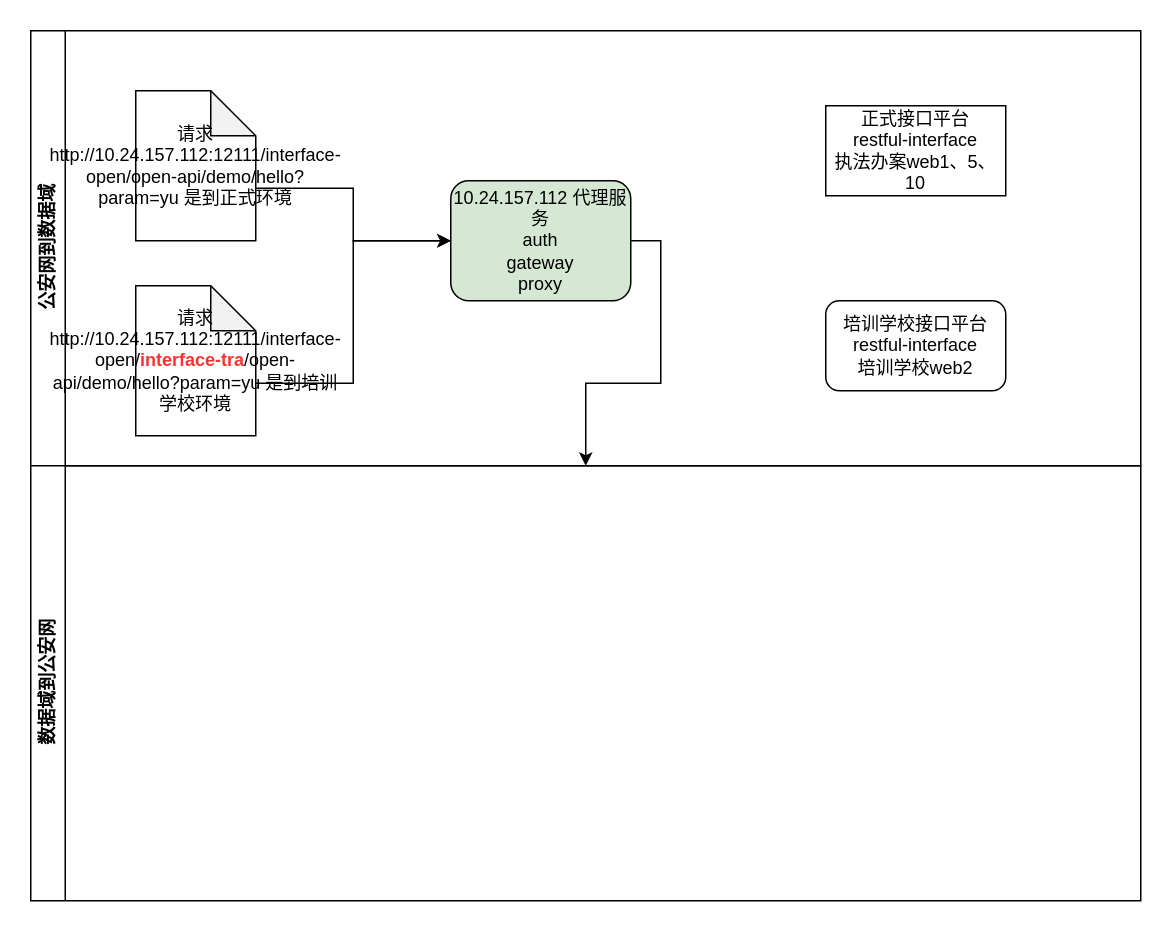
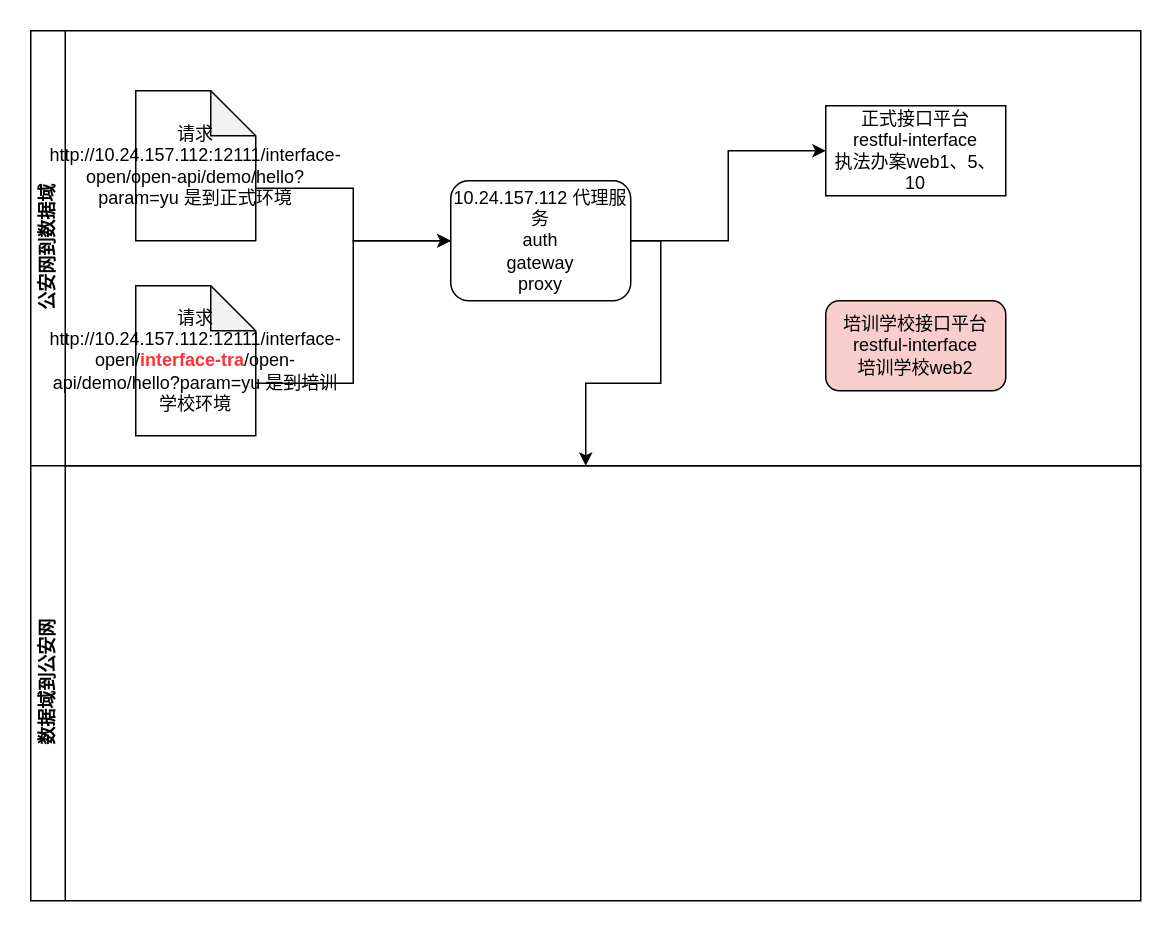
none -> (728, 185)
(541, 241) -> (541, 241)
(916, 346) -> (916, 346)
